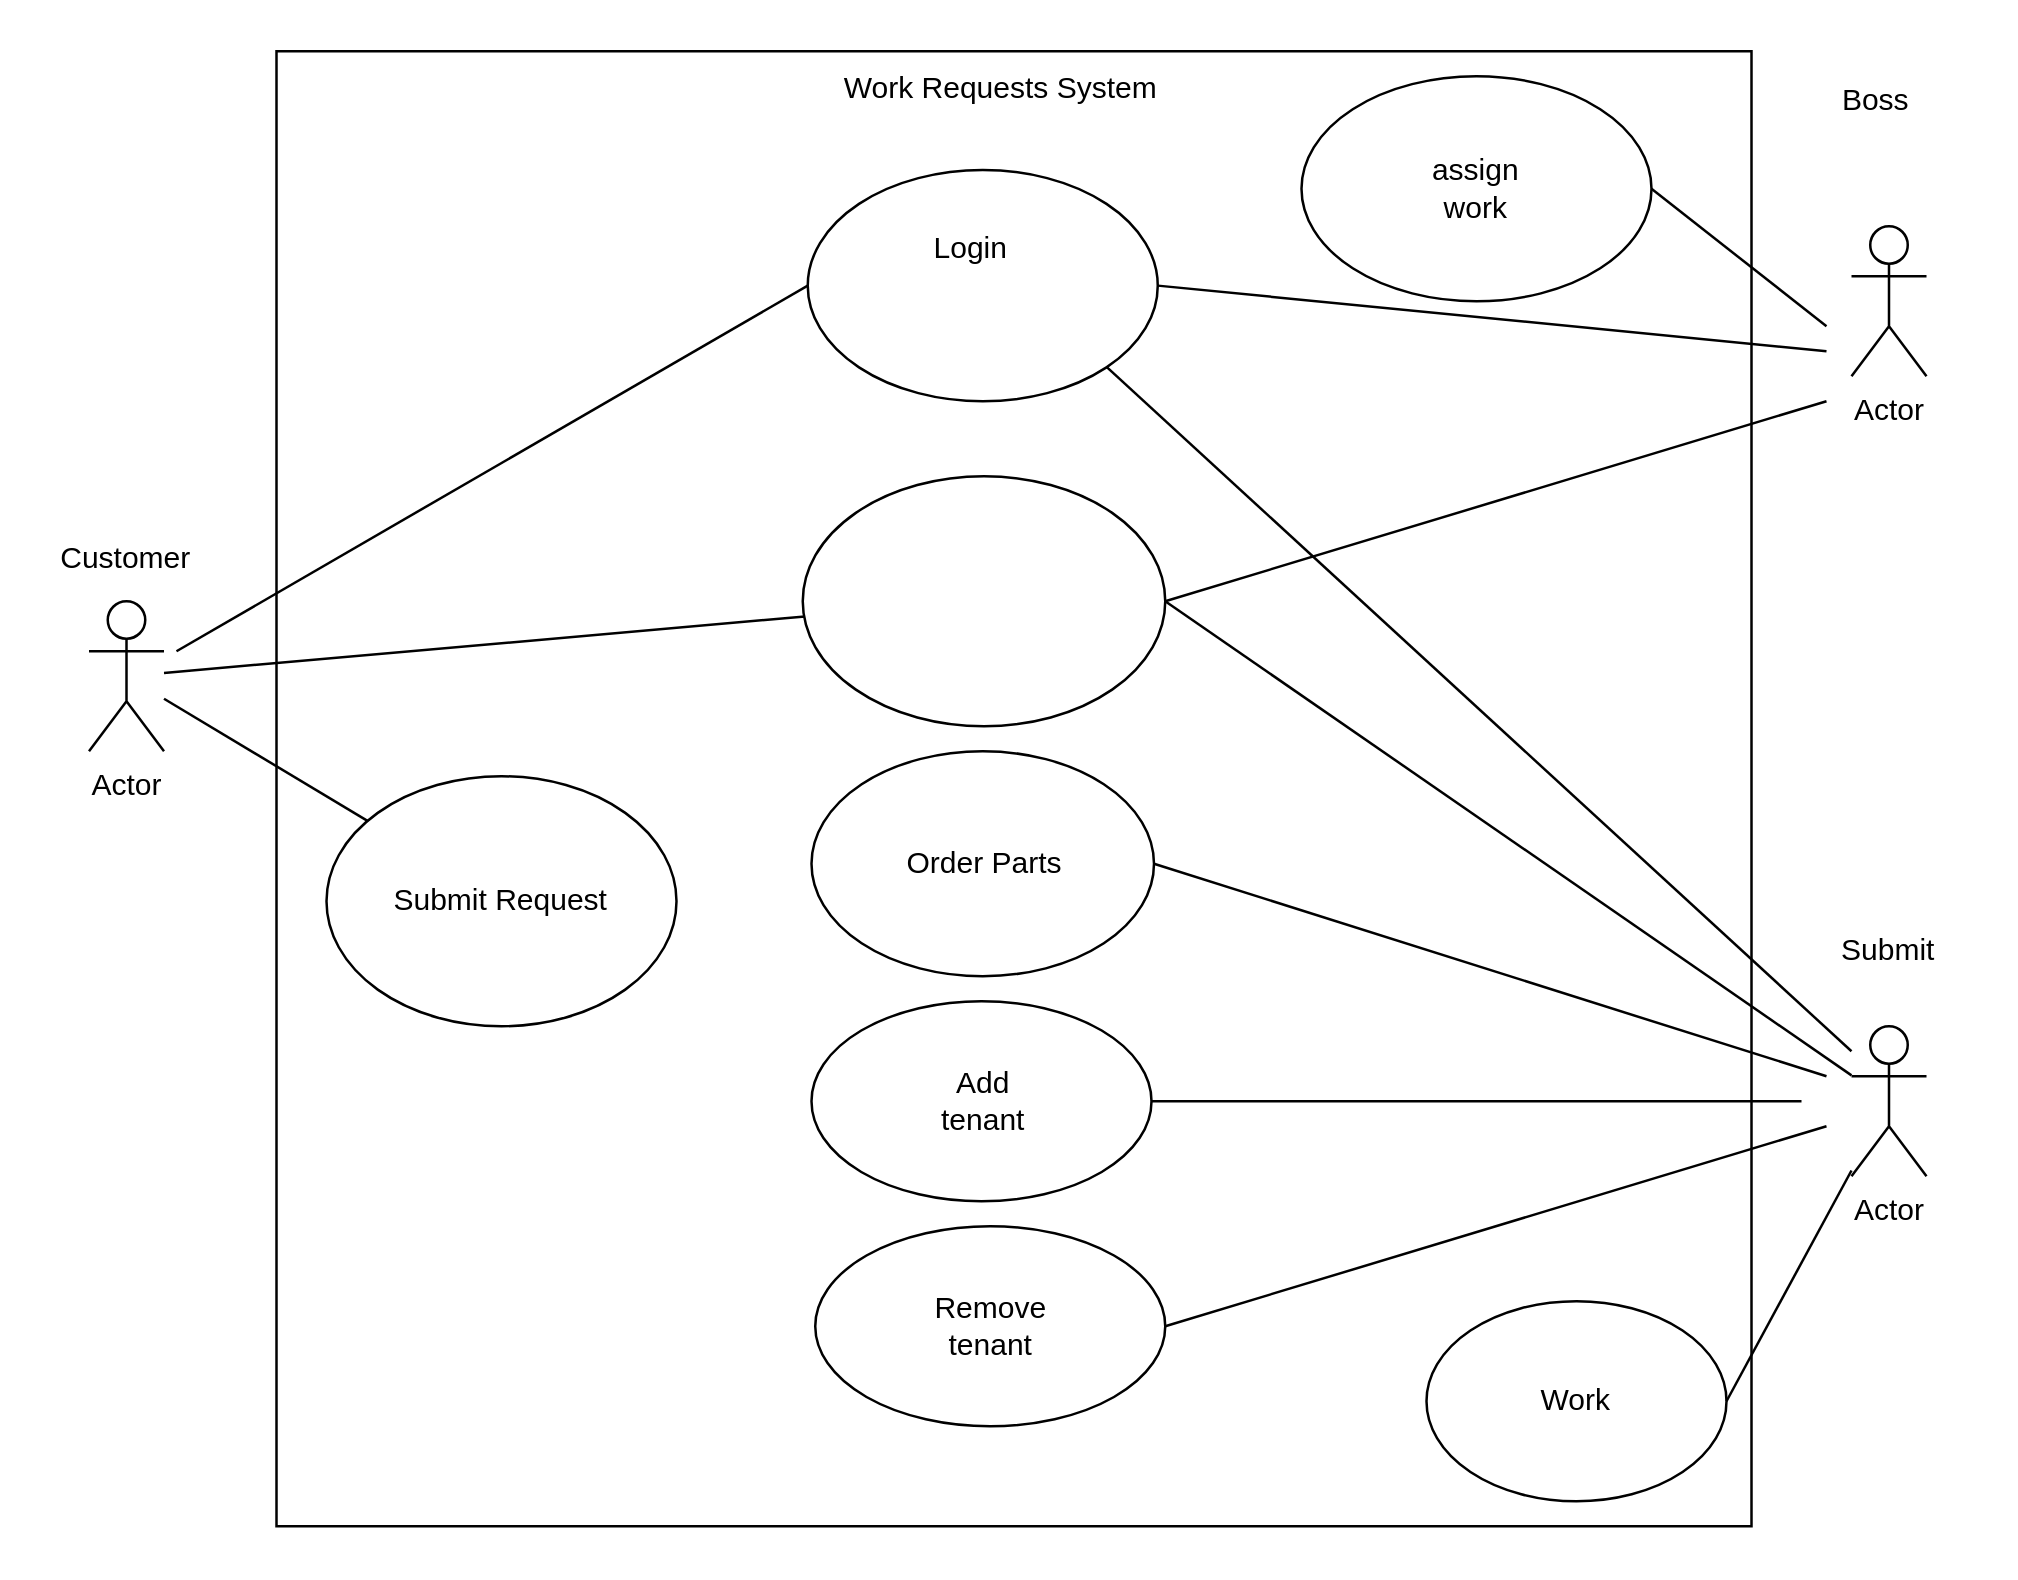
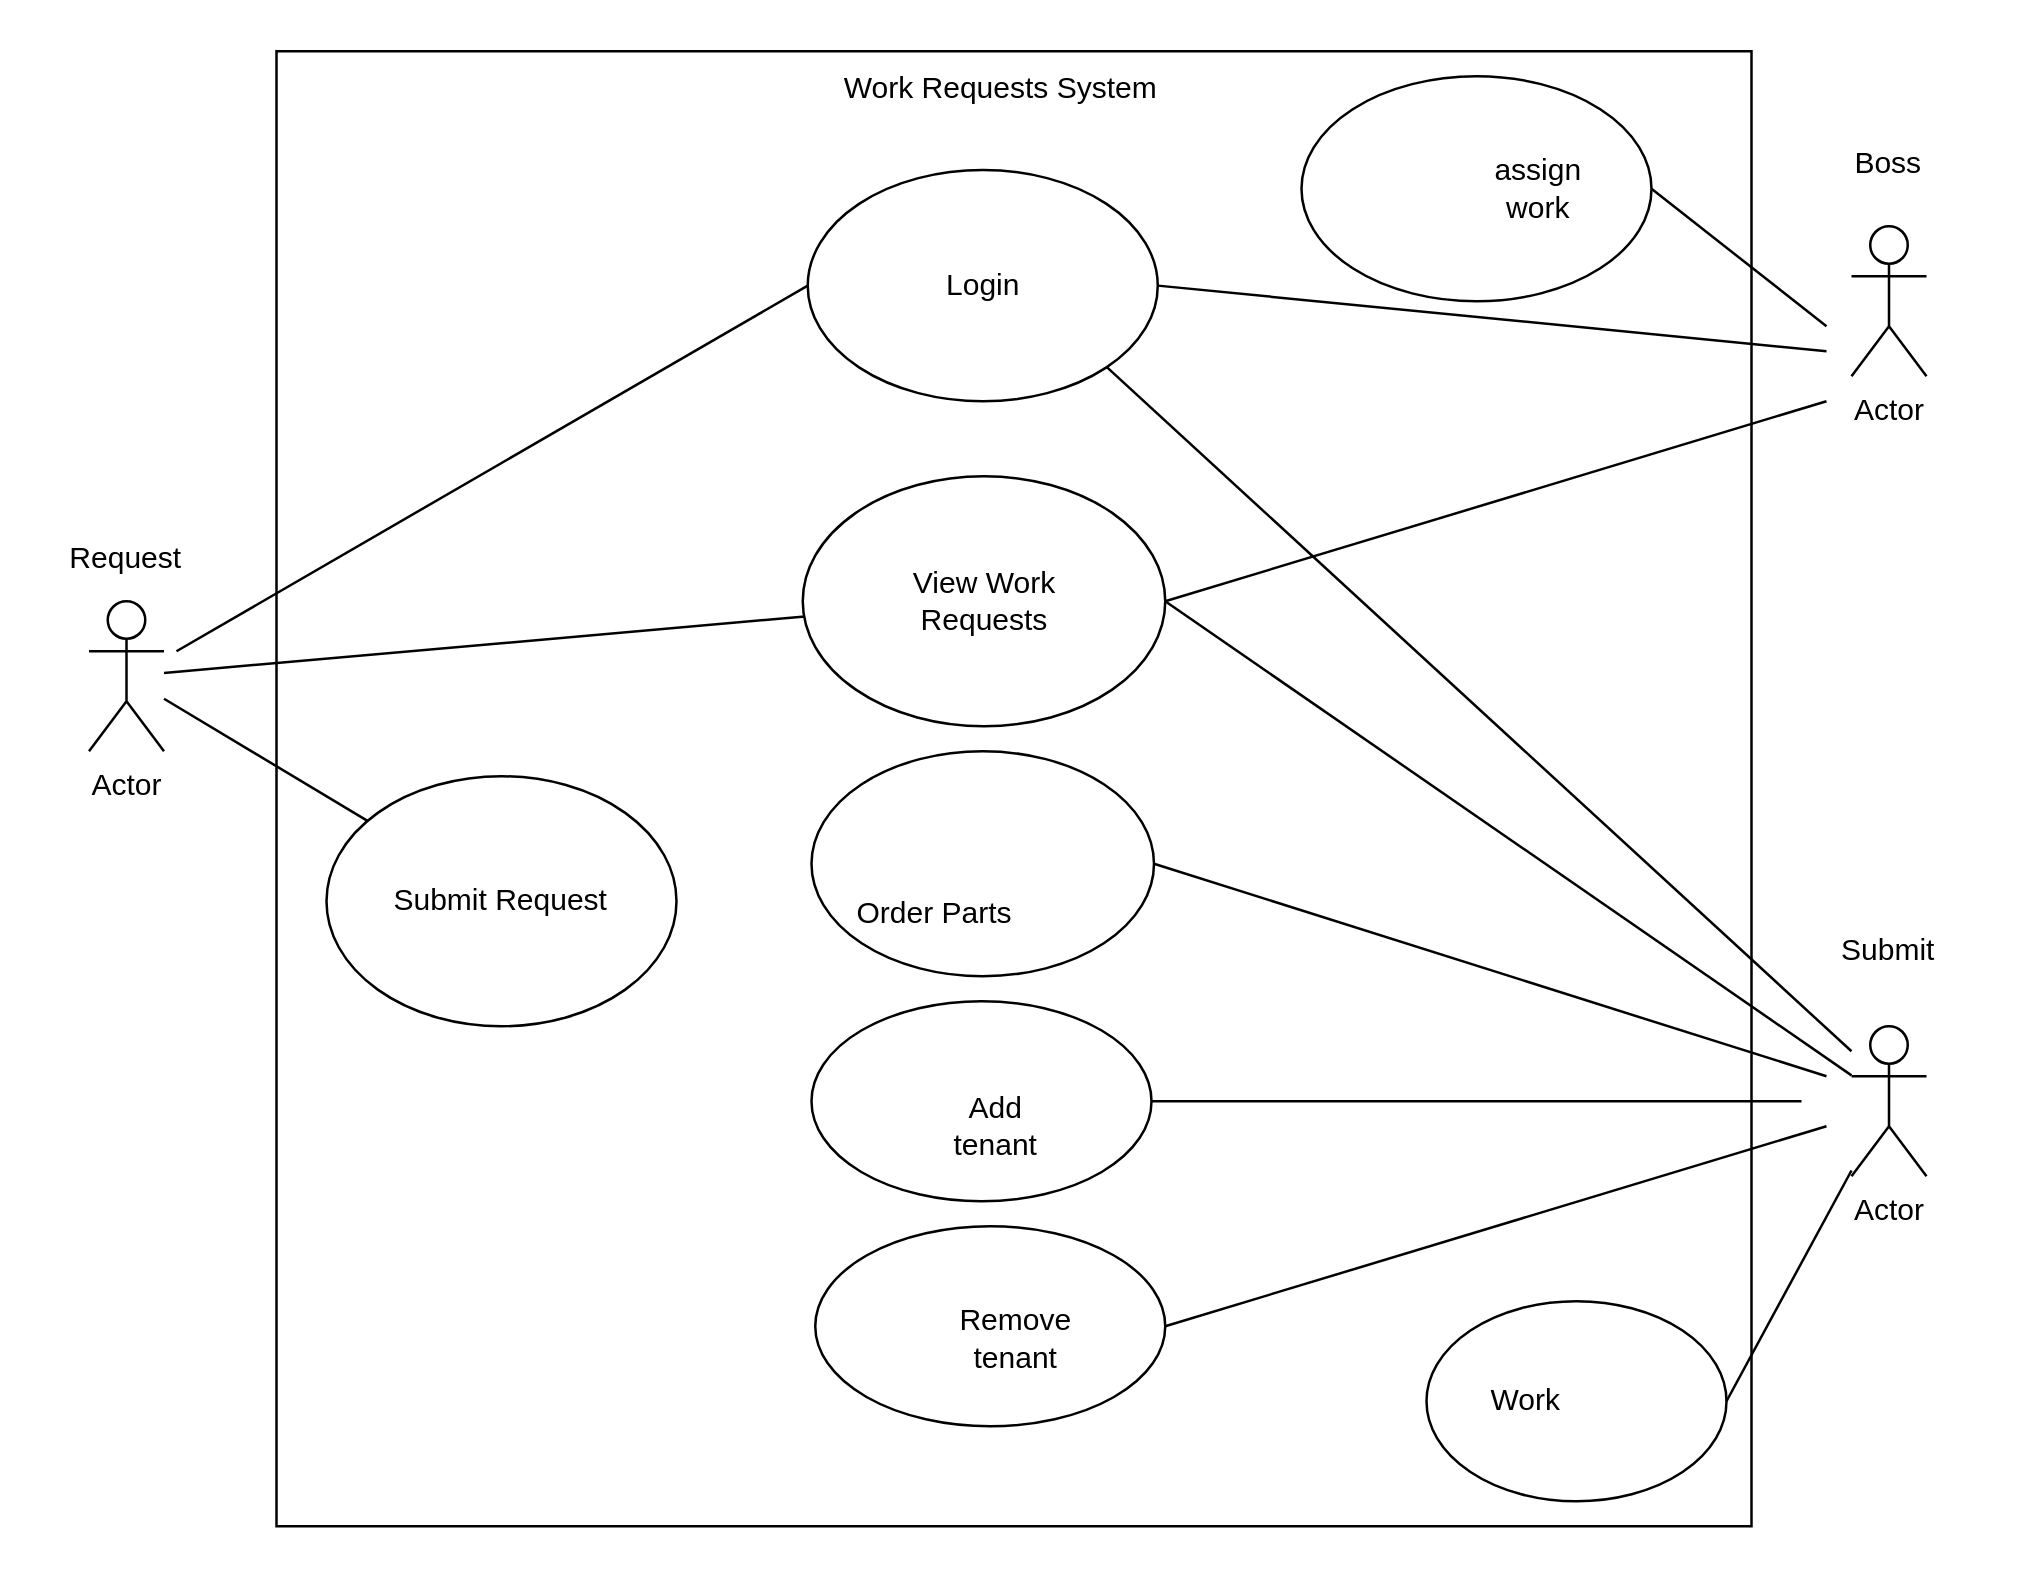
(1876, 101) -> (1889, 164)
(1476, 189) -> (1539, 189)
(971, 249) -> (984, 286)
(126, 559) -> (126, 559)
none -> (984, 601)
(984, 864) -> (934, 914)
(984, 1101) -> (996, 1126)
(991, 1326) -> (1016, 1339)
(1576, 1401) -> (1526, 1401)
